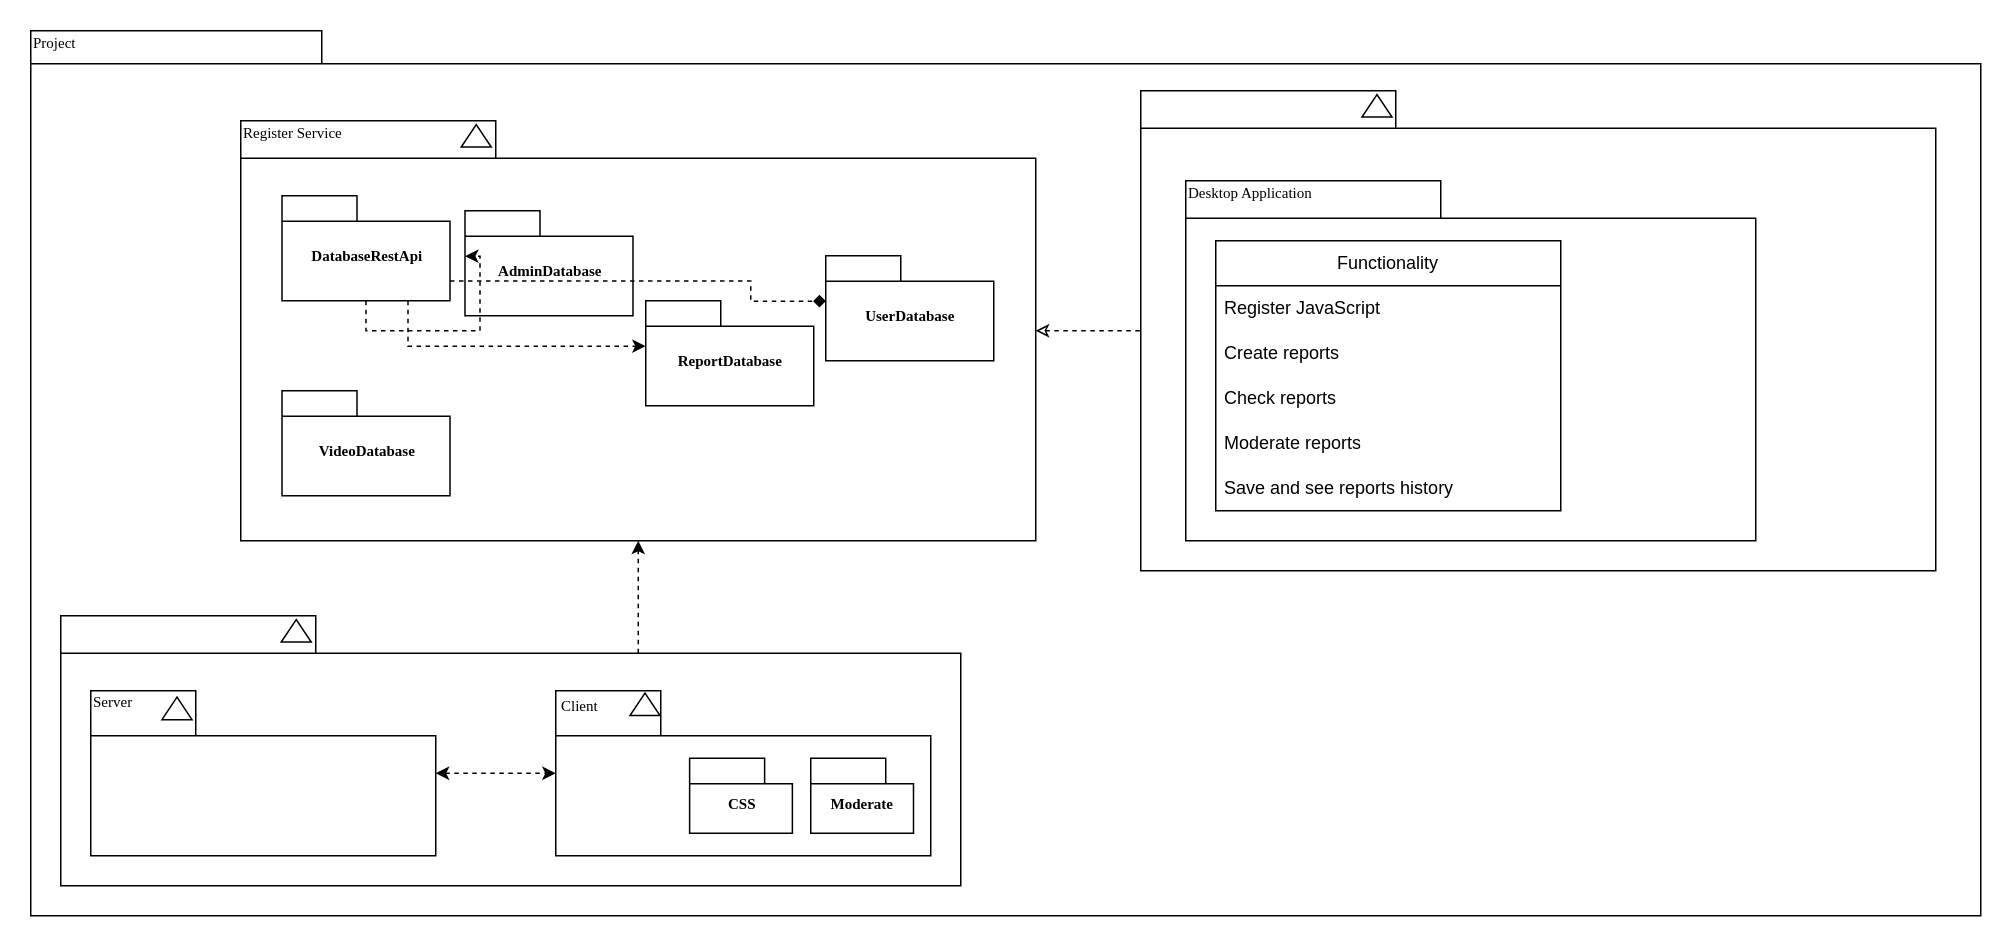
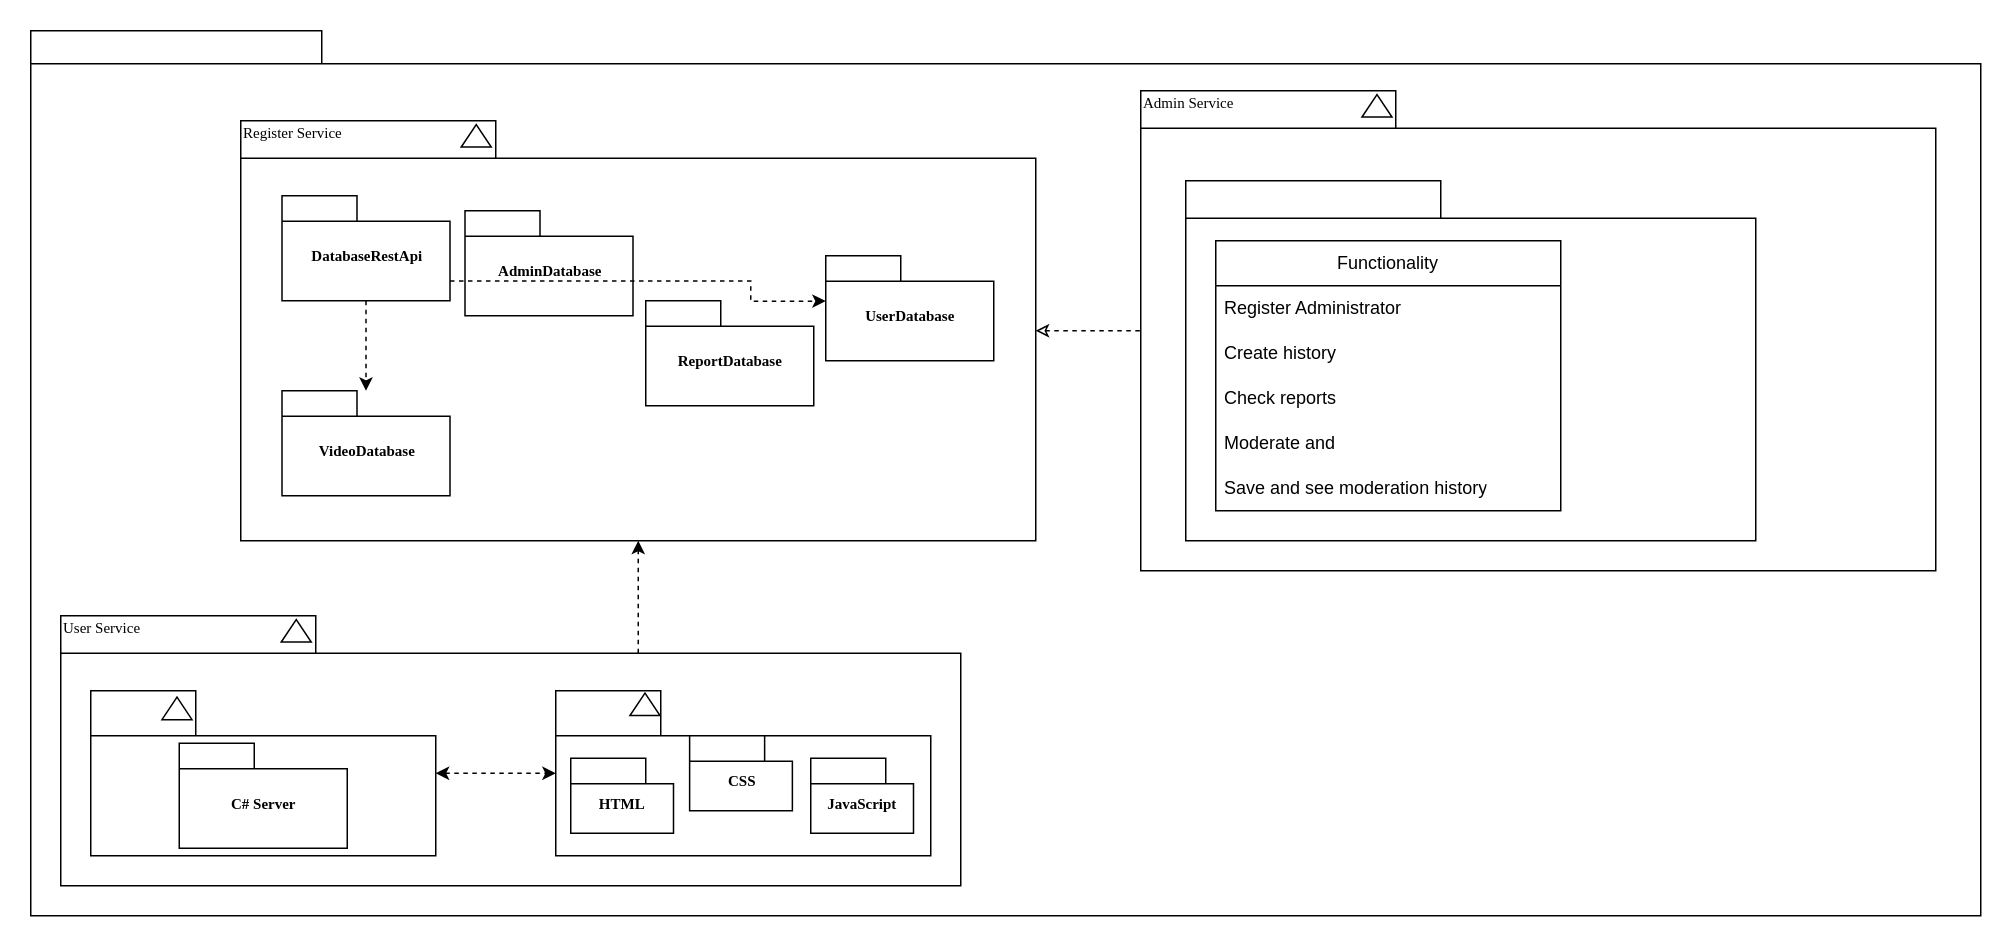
(173, 46) -> none
none -> (1245, 110)
(1290, 200) -> none
(812, 301) -> (813, 301)
(1313, 308) -> (1326, 308)
(461, 331) -> (366, 354)
(499, 346) -> none
(1293, 353) -> (1291, 353)
(1303, 443) -> (1283, 443)
(1354, 488) -> (1367, 488)
none -> (165, 635)
(128, 708) -> none
(596, 713) -> none
none -> (263, 796)
none -> (622, 796)
(741, 796) -> (741, 773)
(863, 803) -> (863, 803)
